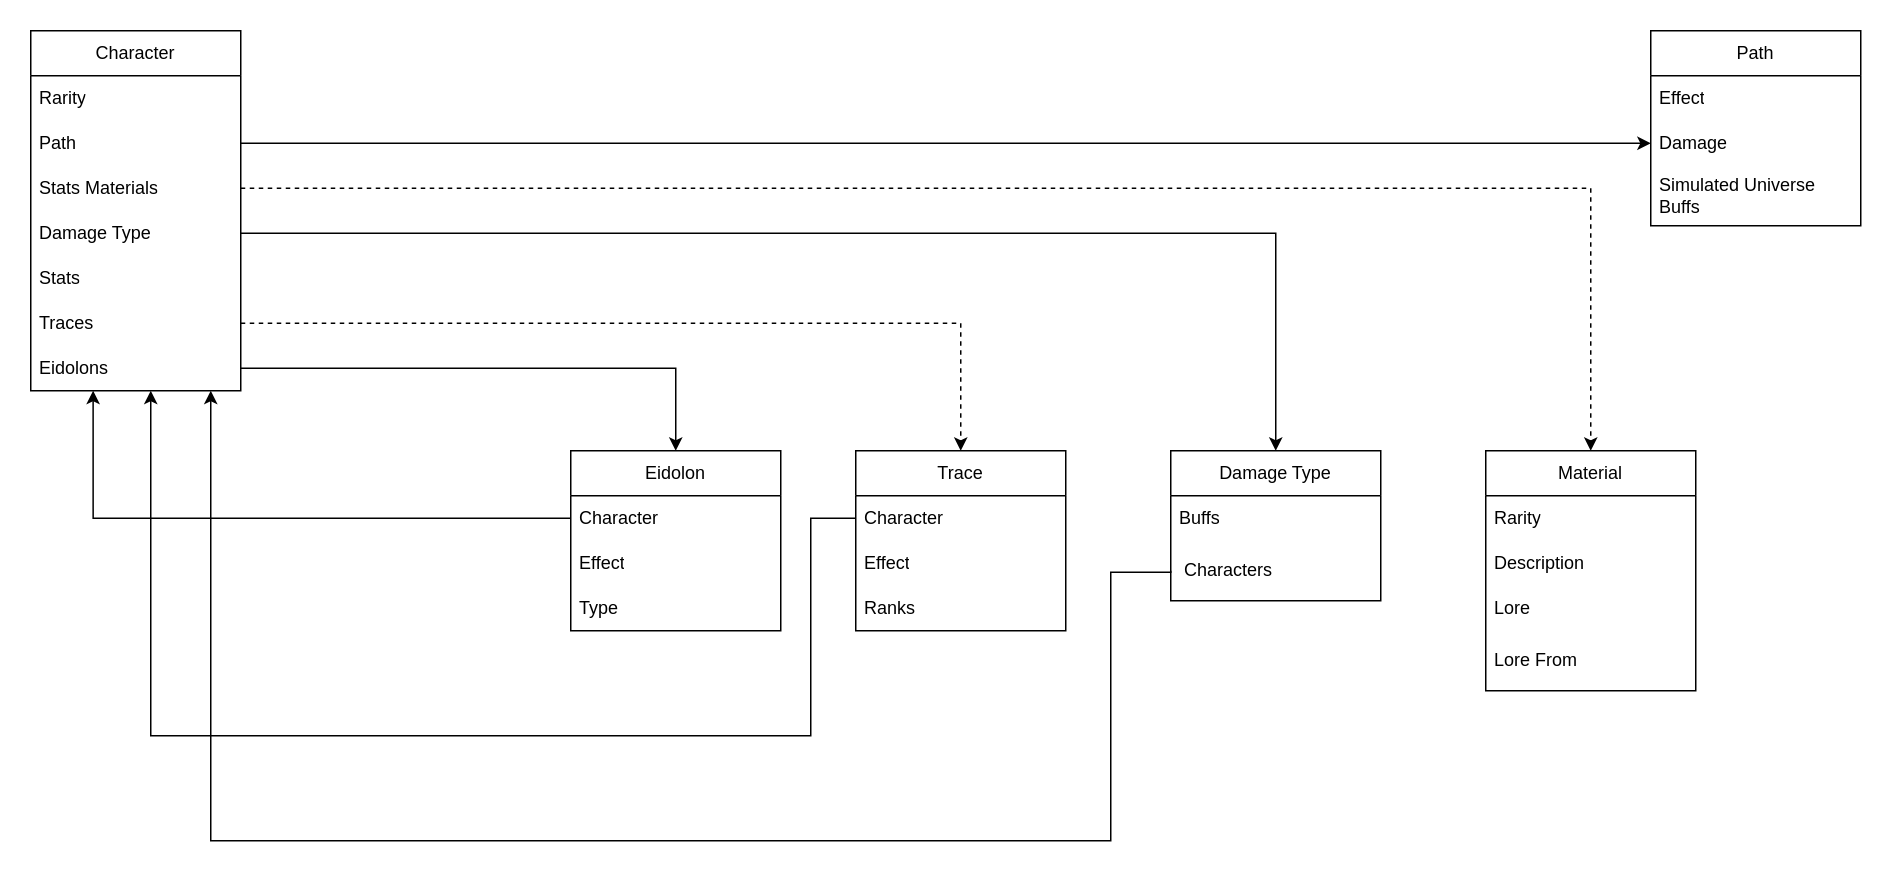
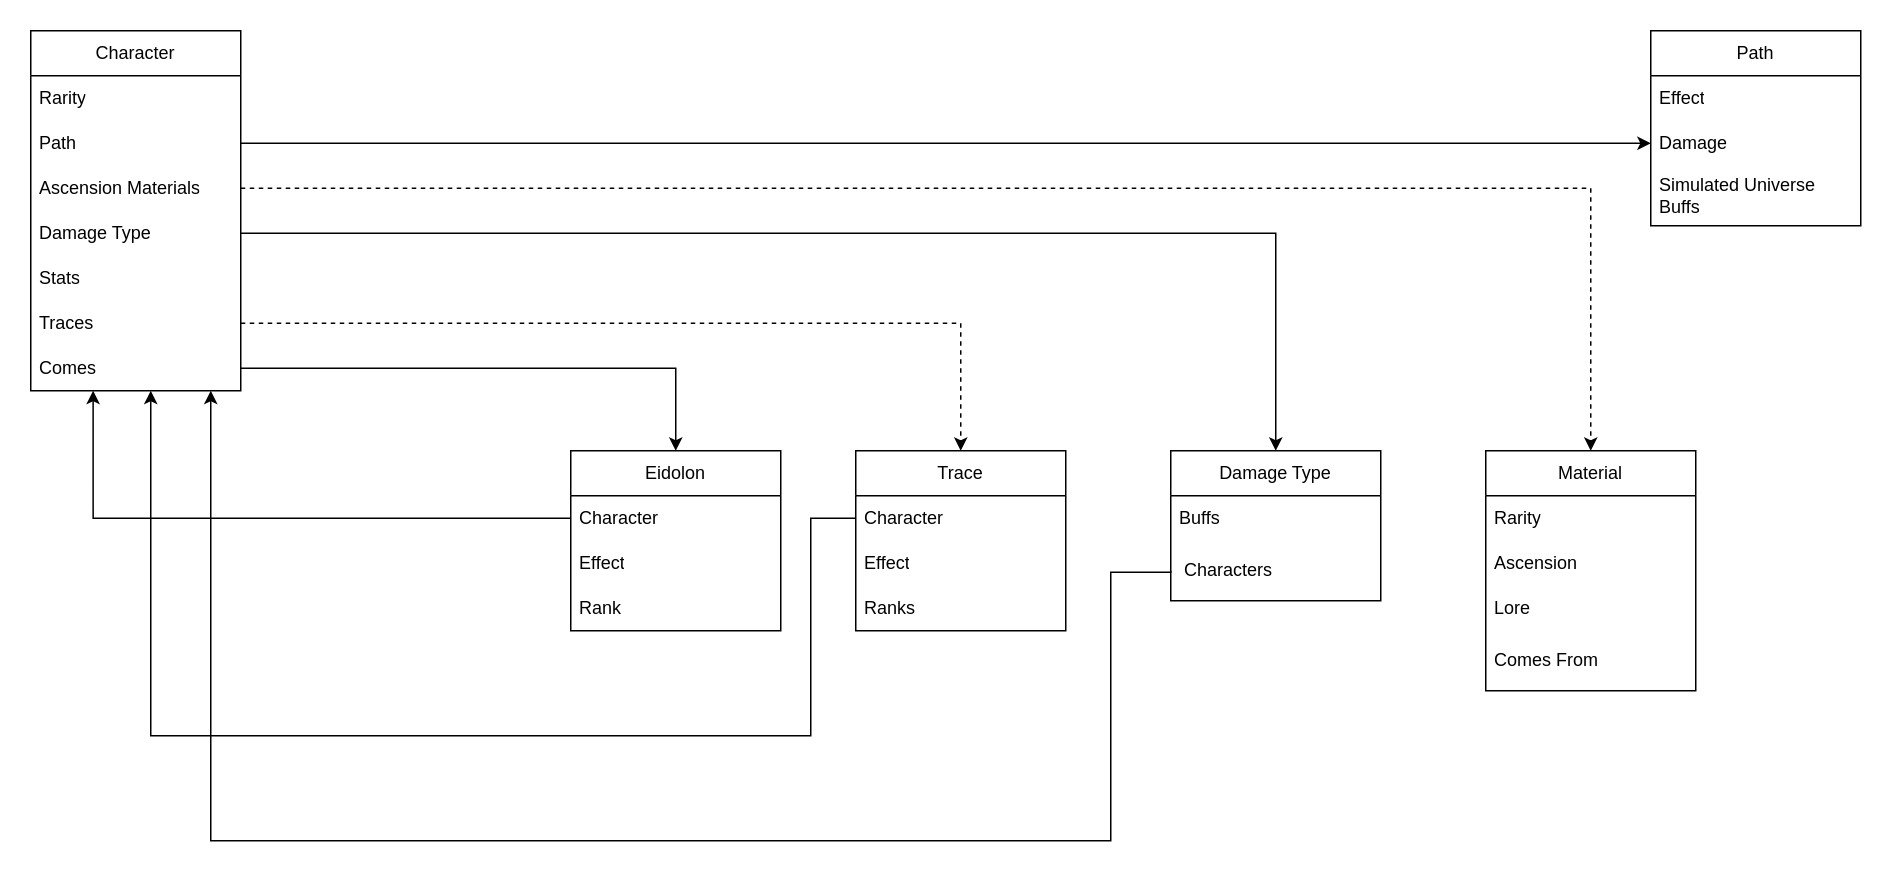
(108, 188) -> (126, 188)
(75, 368) -> (65, 368)
(1546, 563) -> (1538, 563)
(600, 608) -> (600, 608)
(1538, 661) -> (1543, 661)
